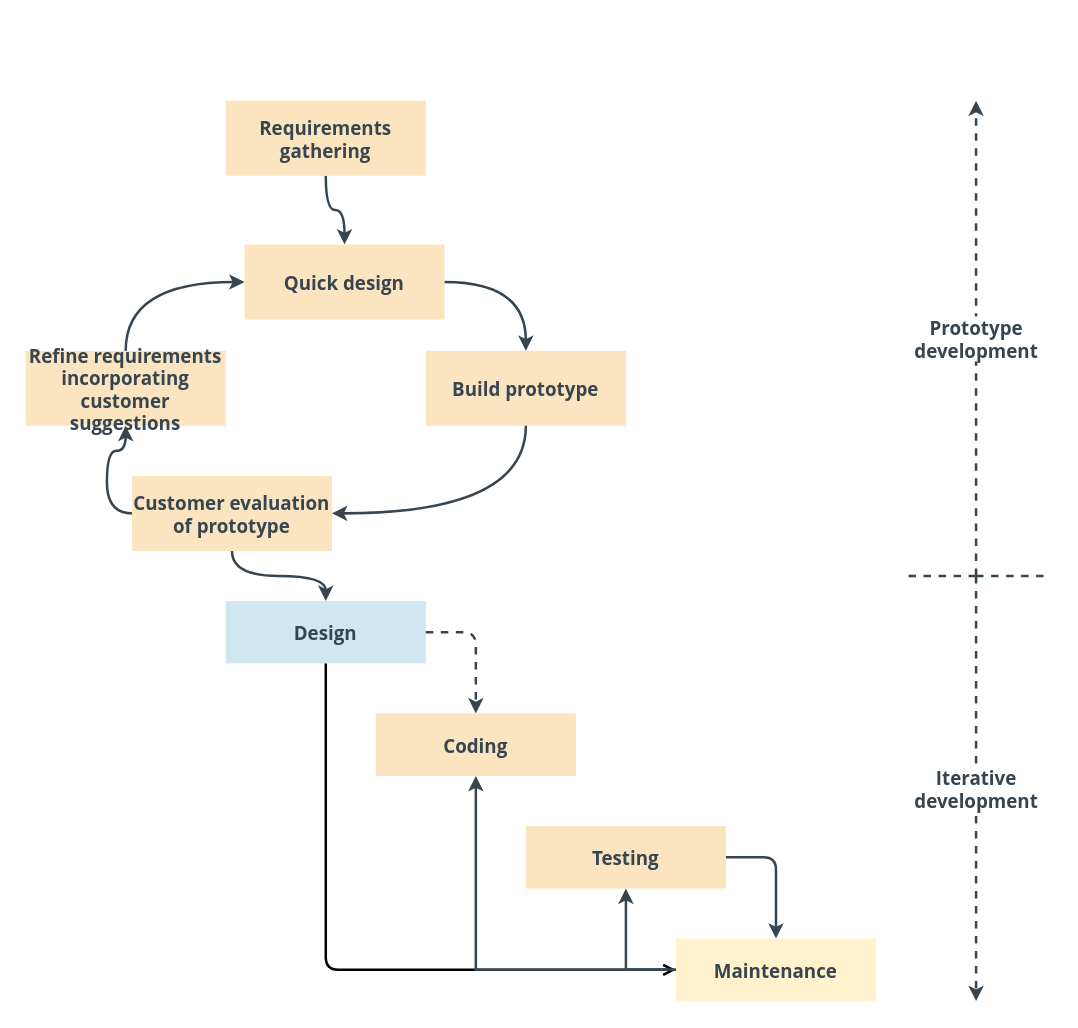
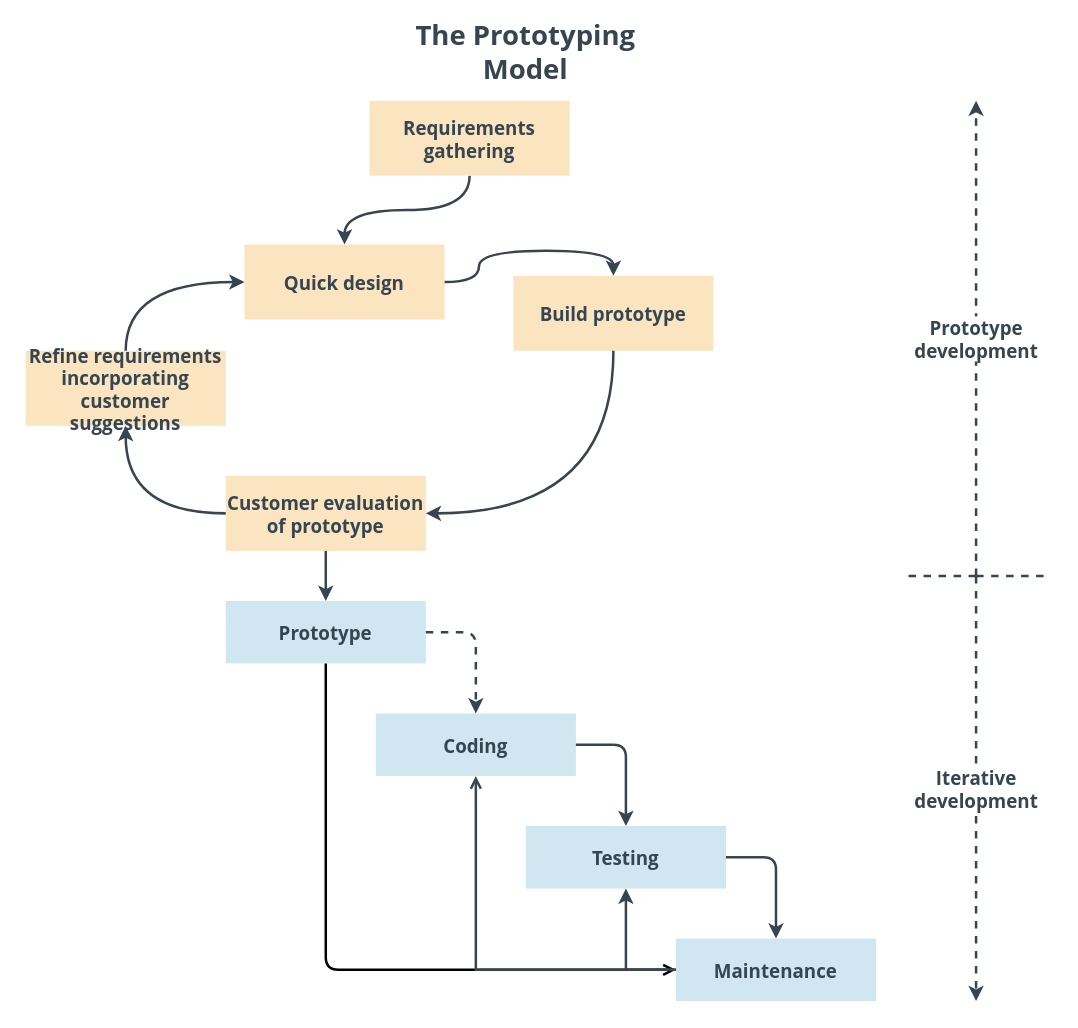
none -> (526, 51)
(326, 138) -> (469, 138)
(526, 388) -> (613, 313)
(232, 513) -> (326, 513)
(326, 632) -> (326, 632)
(476, 744) -> (476, 744)
none -> (626, 760)
(476, 788) -> (476, 787)
(626, 857) -> (626, 857)
(776, 969) -> (776, 969)
